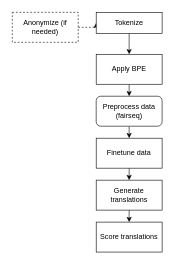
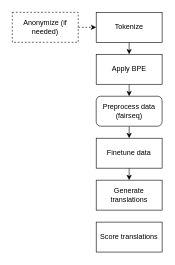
(129, 23) -> (129, 27)
(129, 216) -> none
